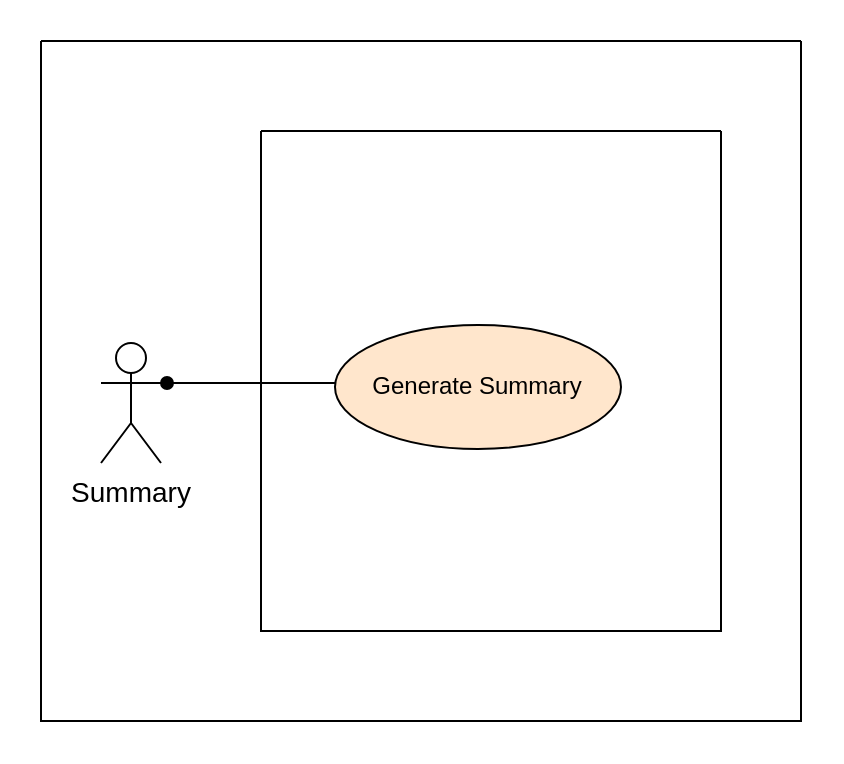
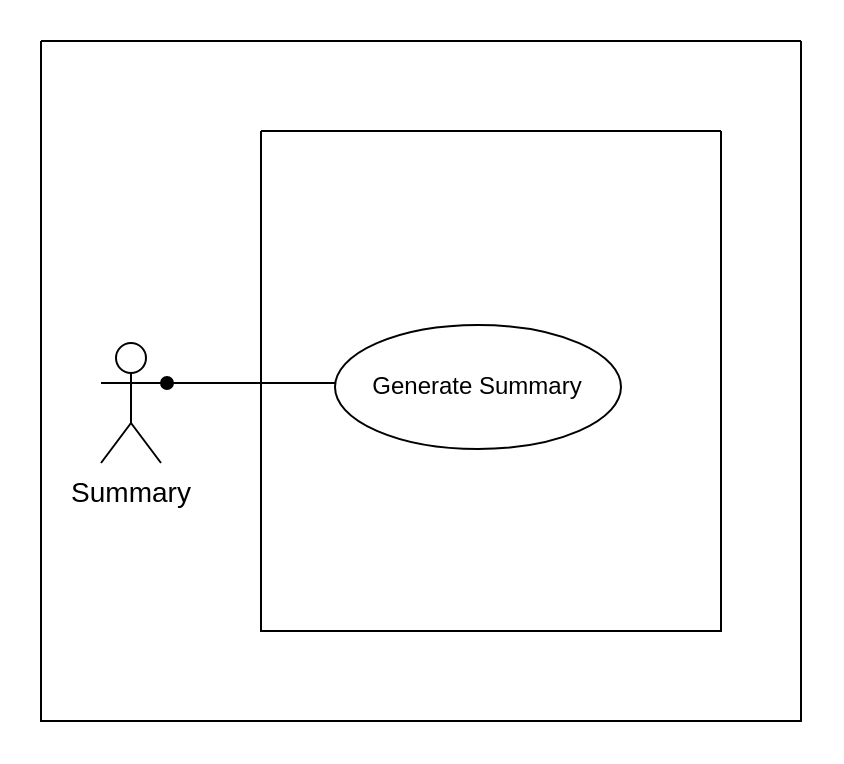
(478, 387) -> (478, 387)
